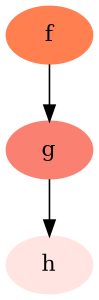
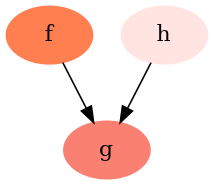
(49, 200) -> (139, 85)
